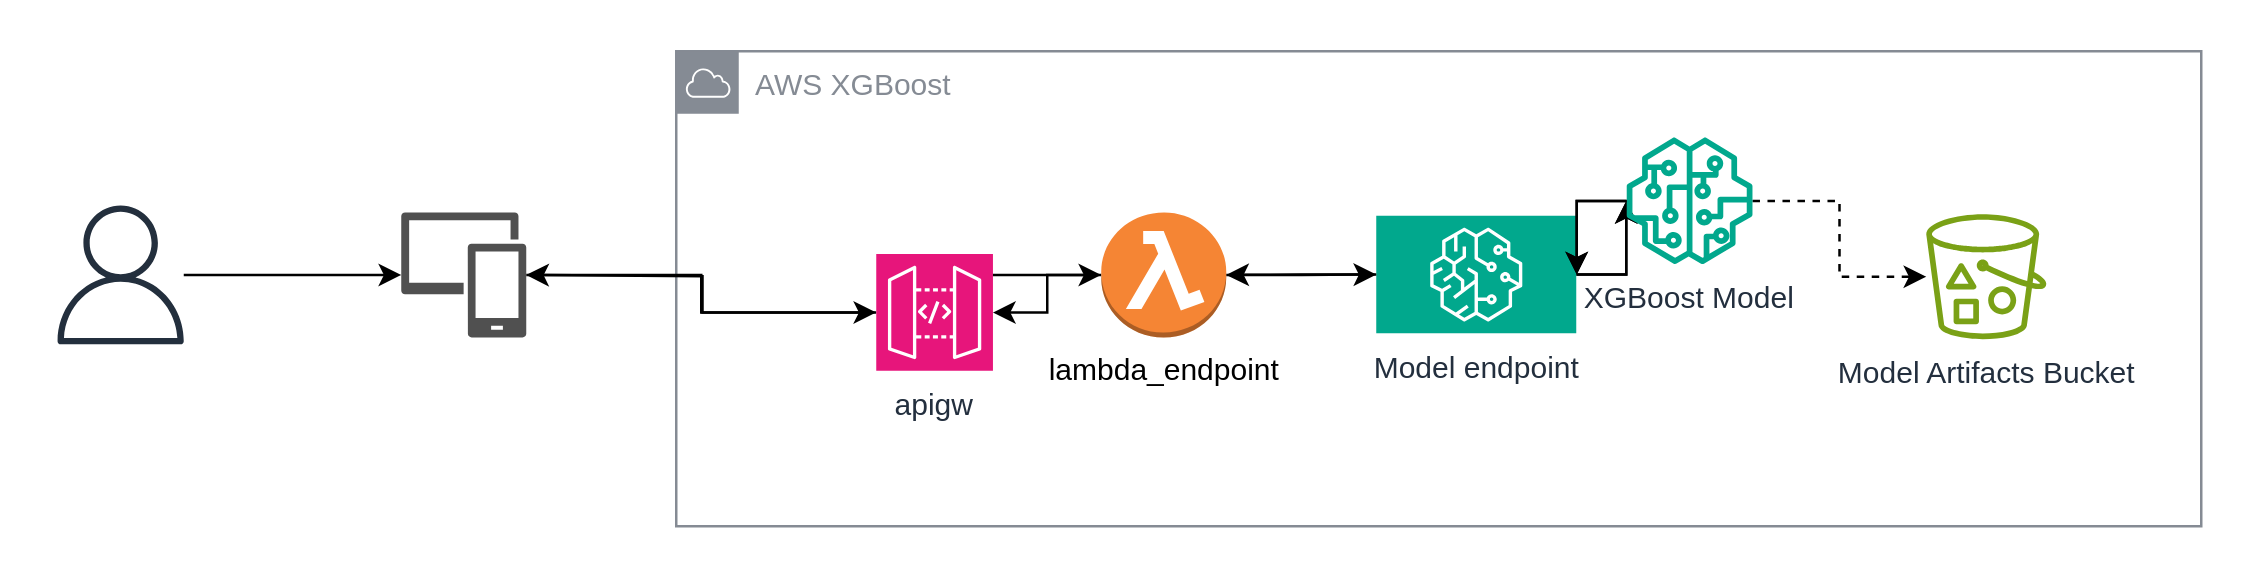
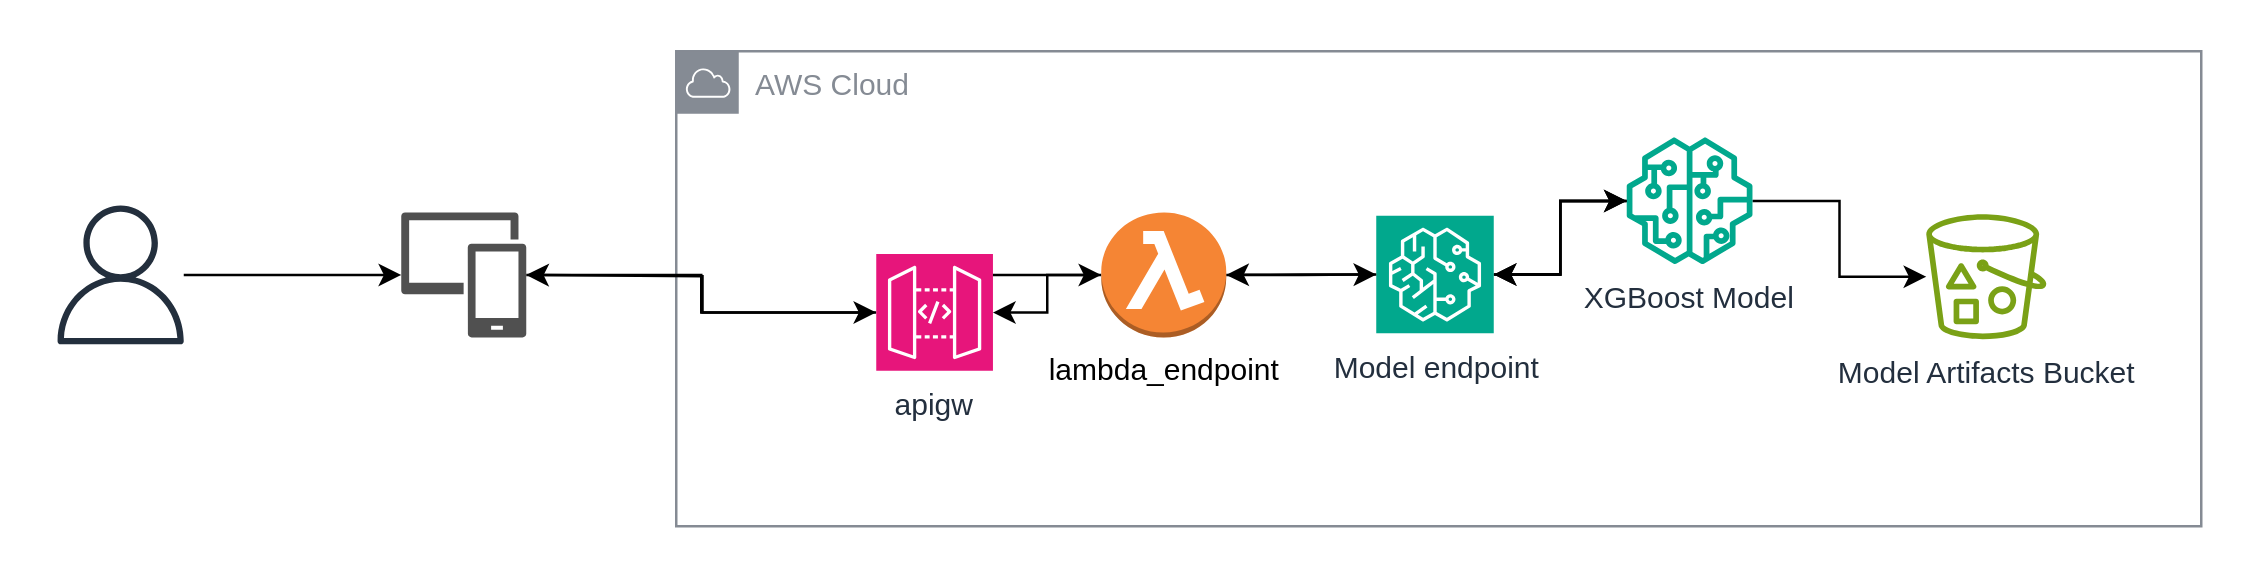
(845, 87) -> (824, 87)
(1840, 229) -> (1840, 229)
(1476, 275) -> (1435, 275)
